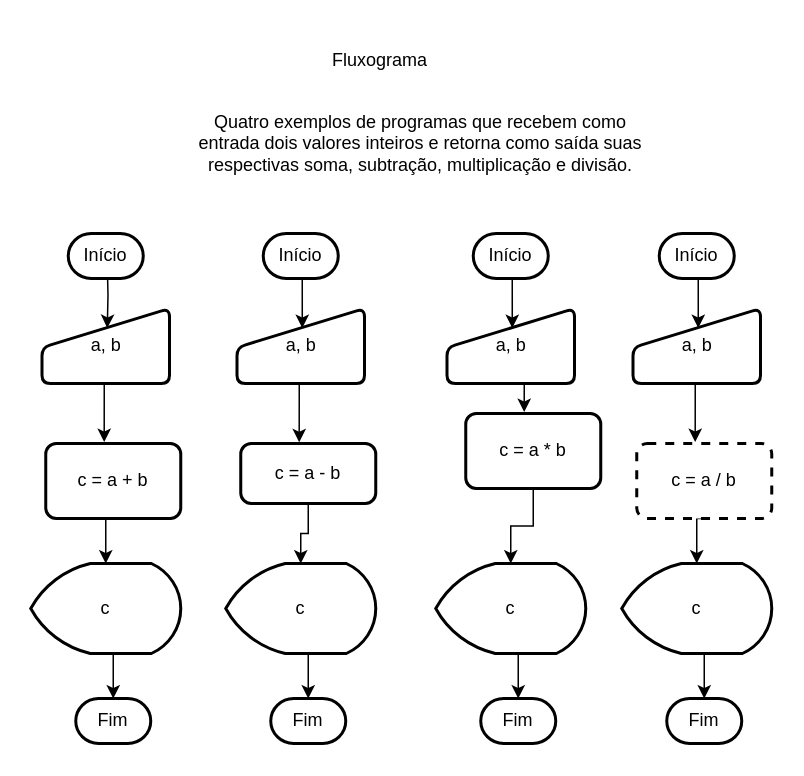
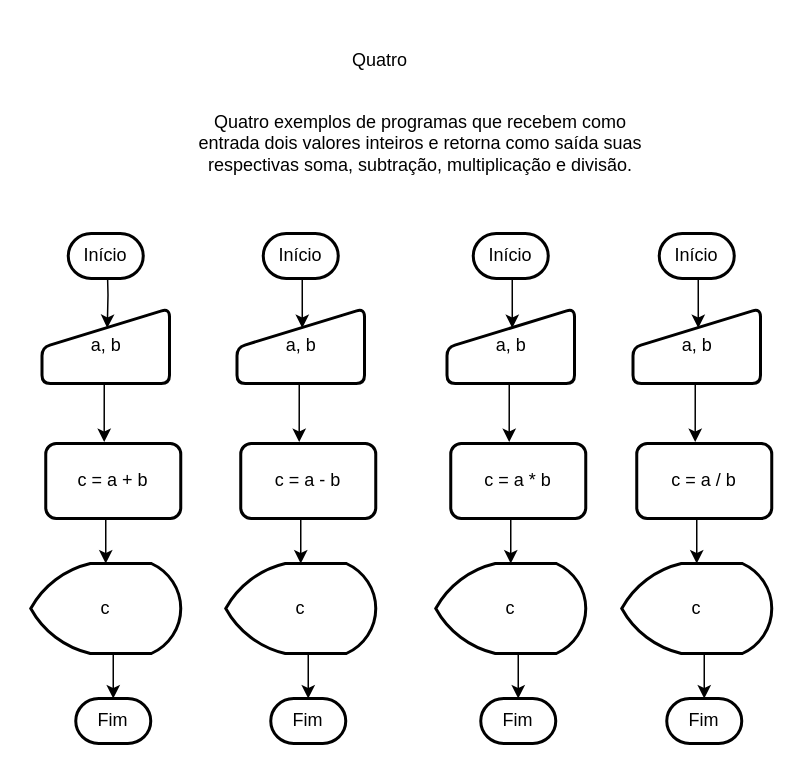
(380, 61) -> (380, 61)
(533, 451) -> (518, 481)
(308, 473) -> (308, 481)
(704, 481) -> (704, 481)
